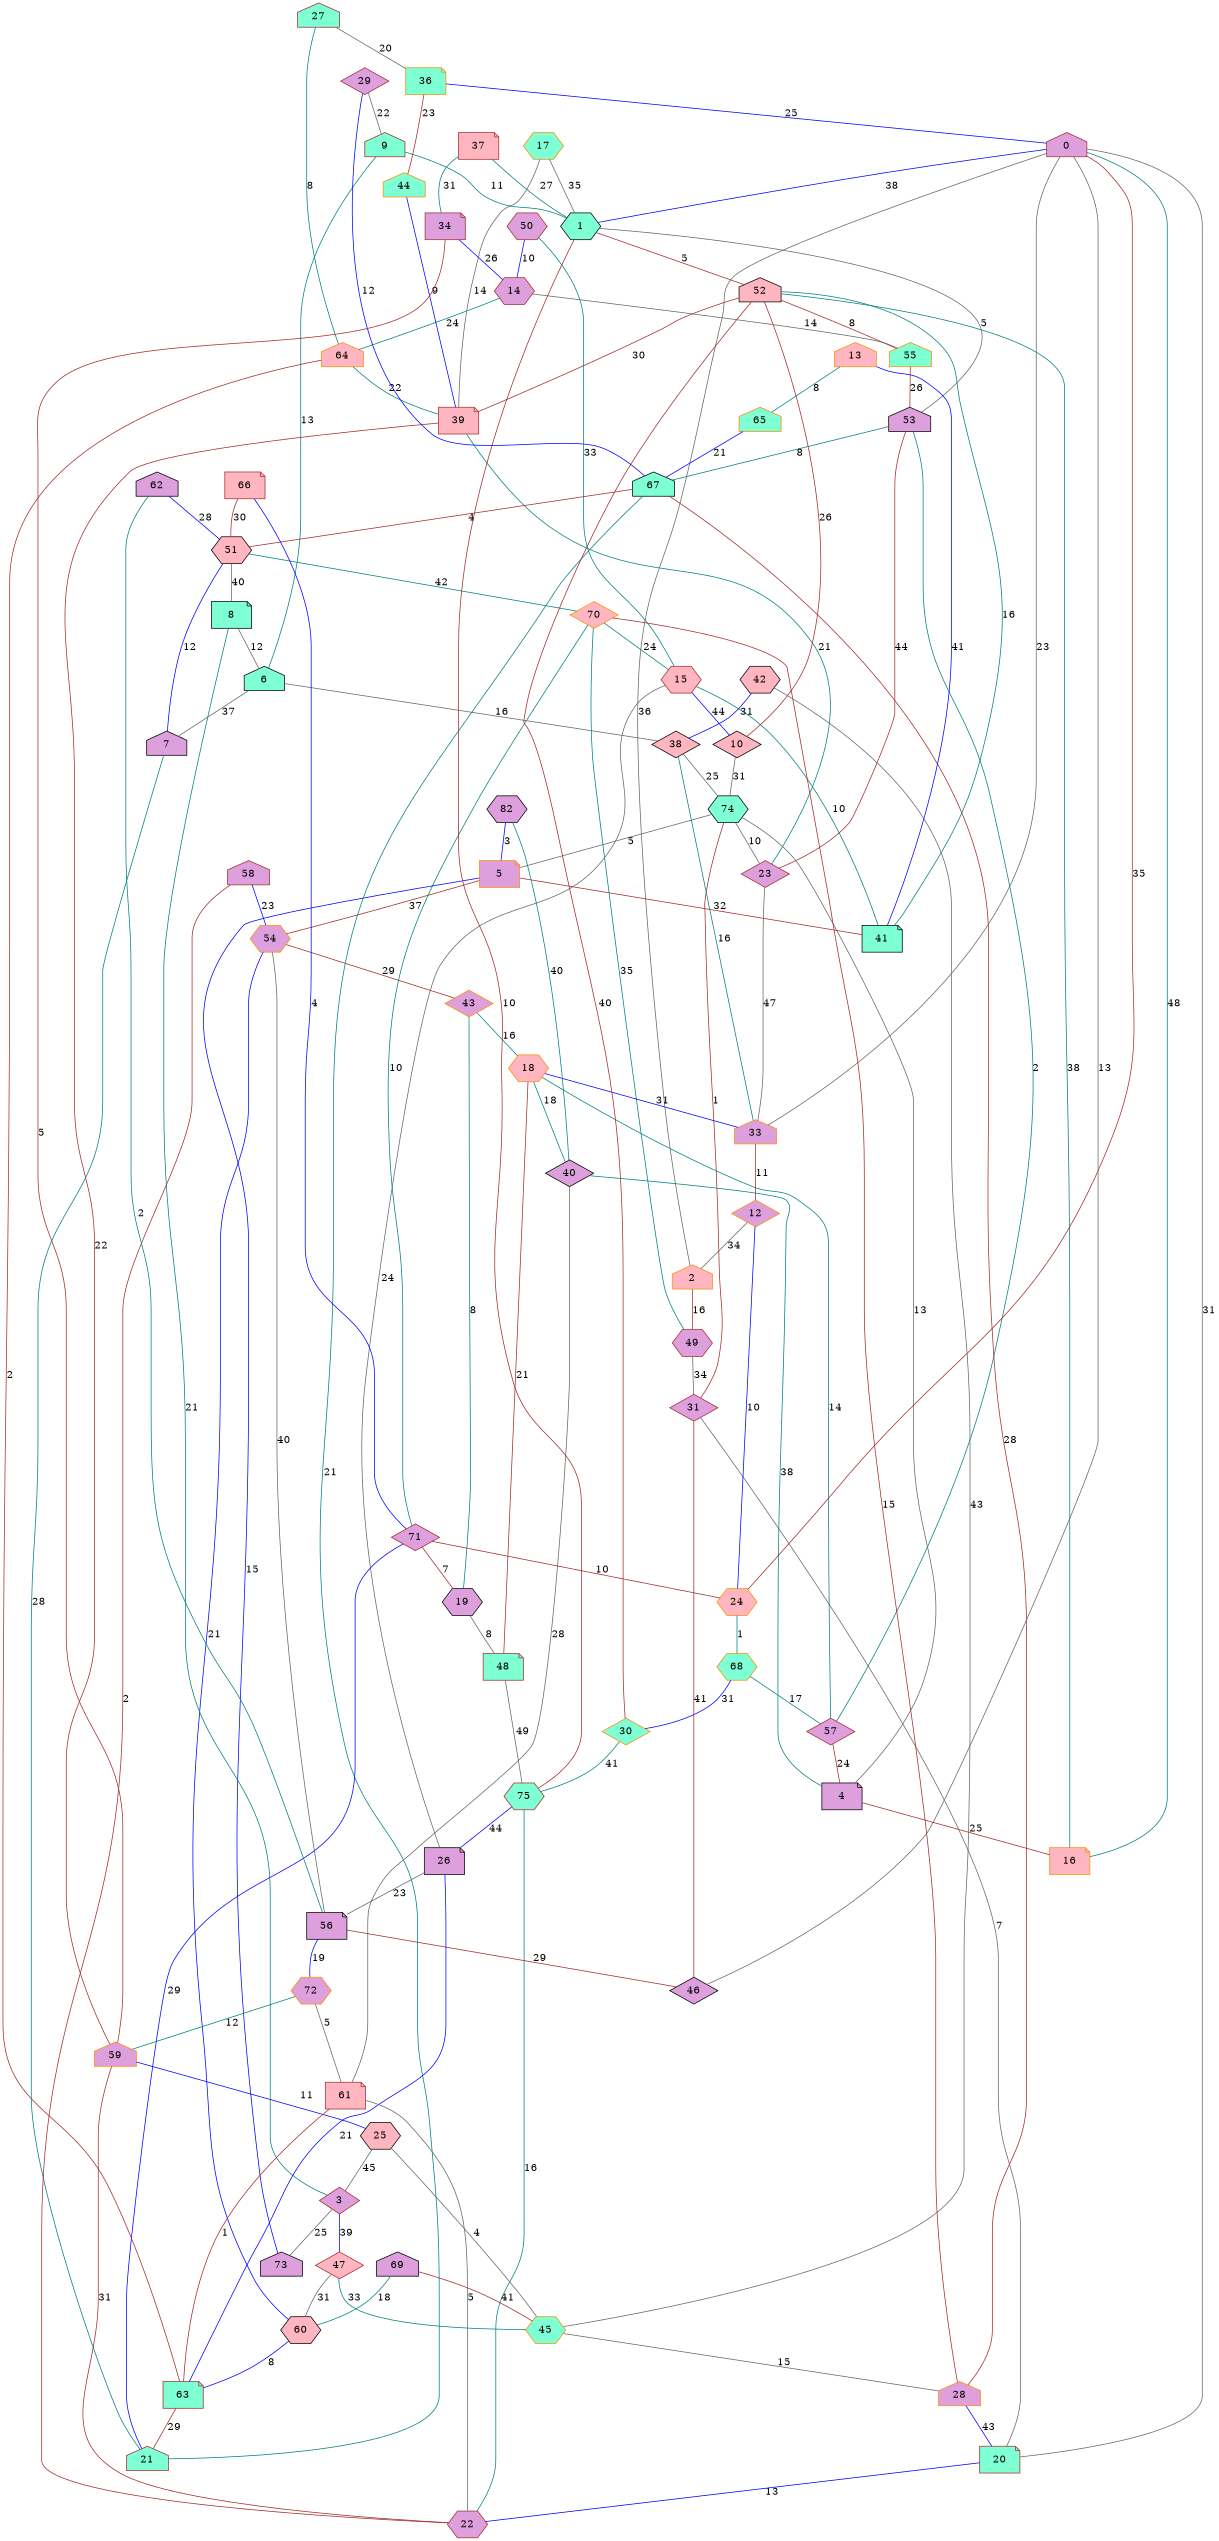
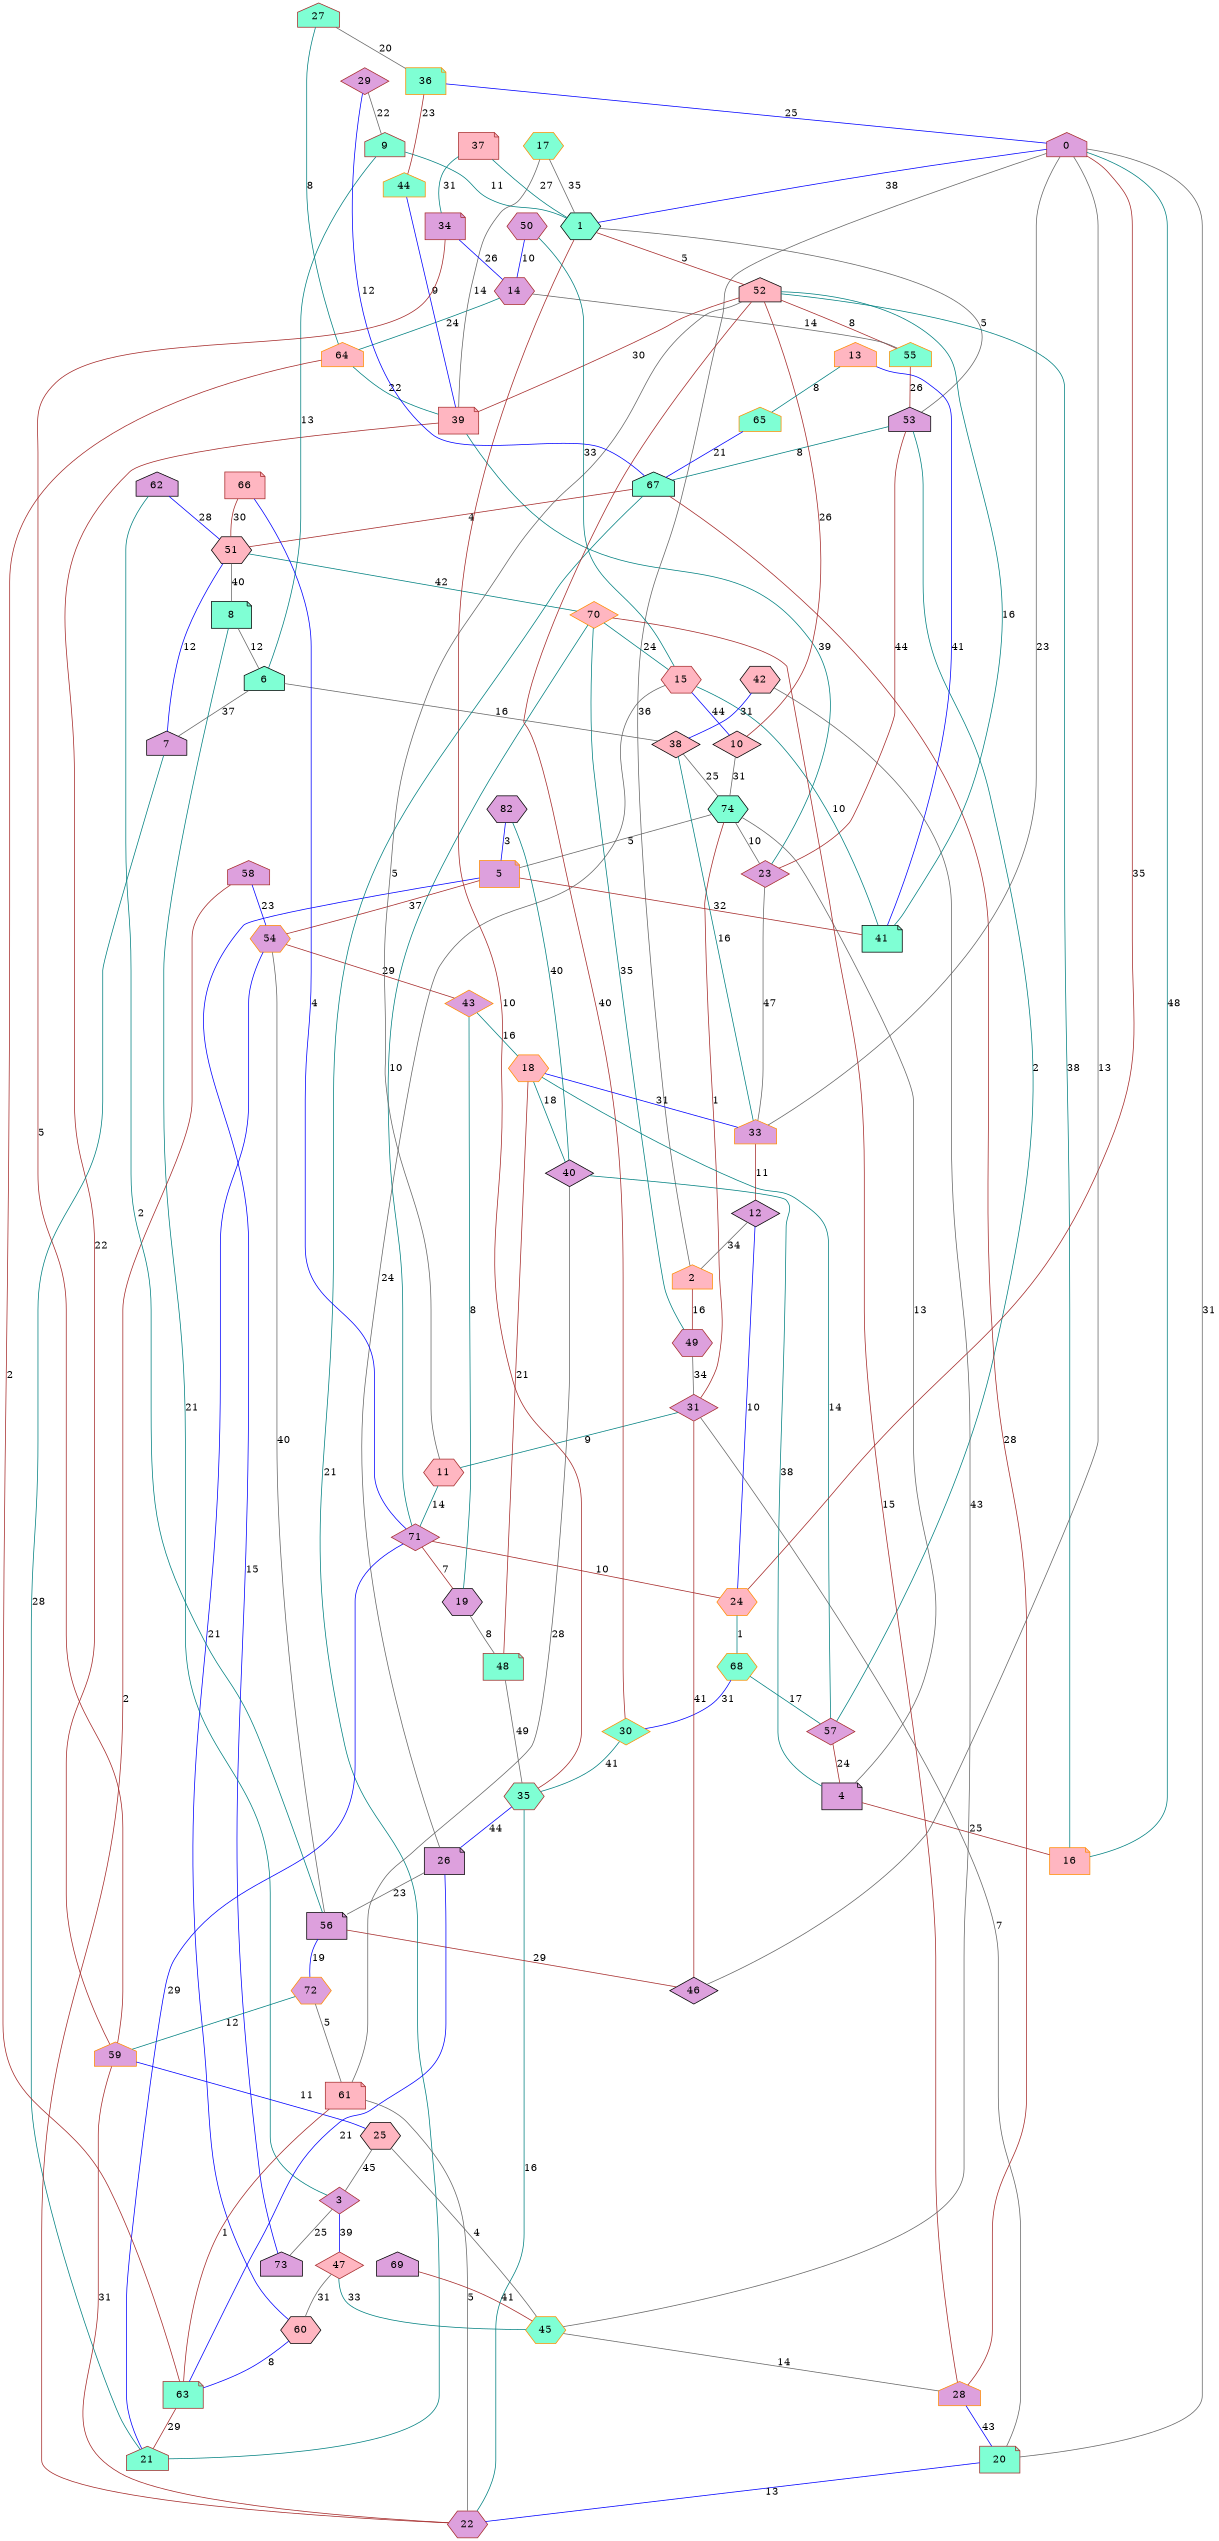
(825, 647) -> (825, 647)
(756, 1213) -> (756, 1213)
none -> (444, 1473)
(524, 1796) -> (524, 1796)
(362, 2305) -> none
(784, 2362) -> (784, 2362)
